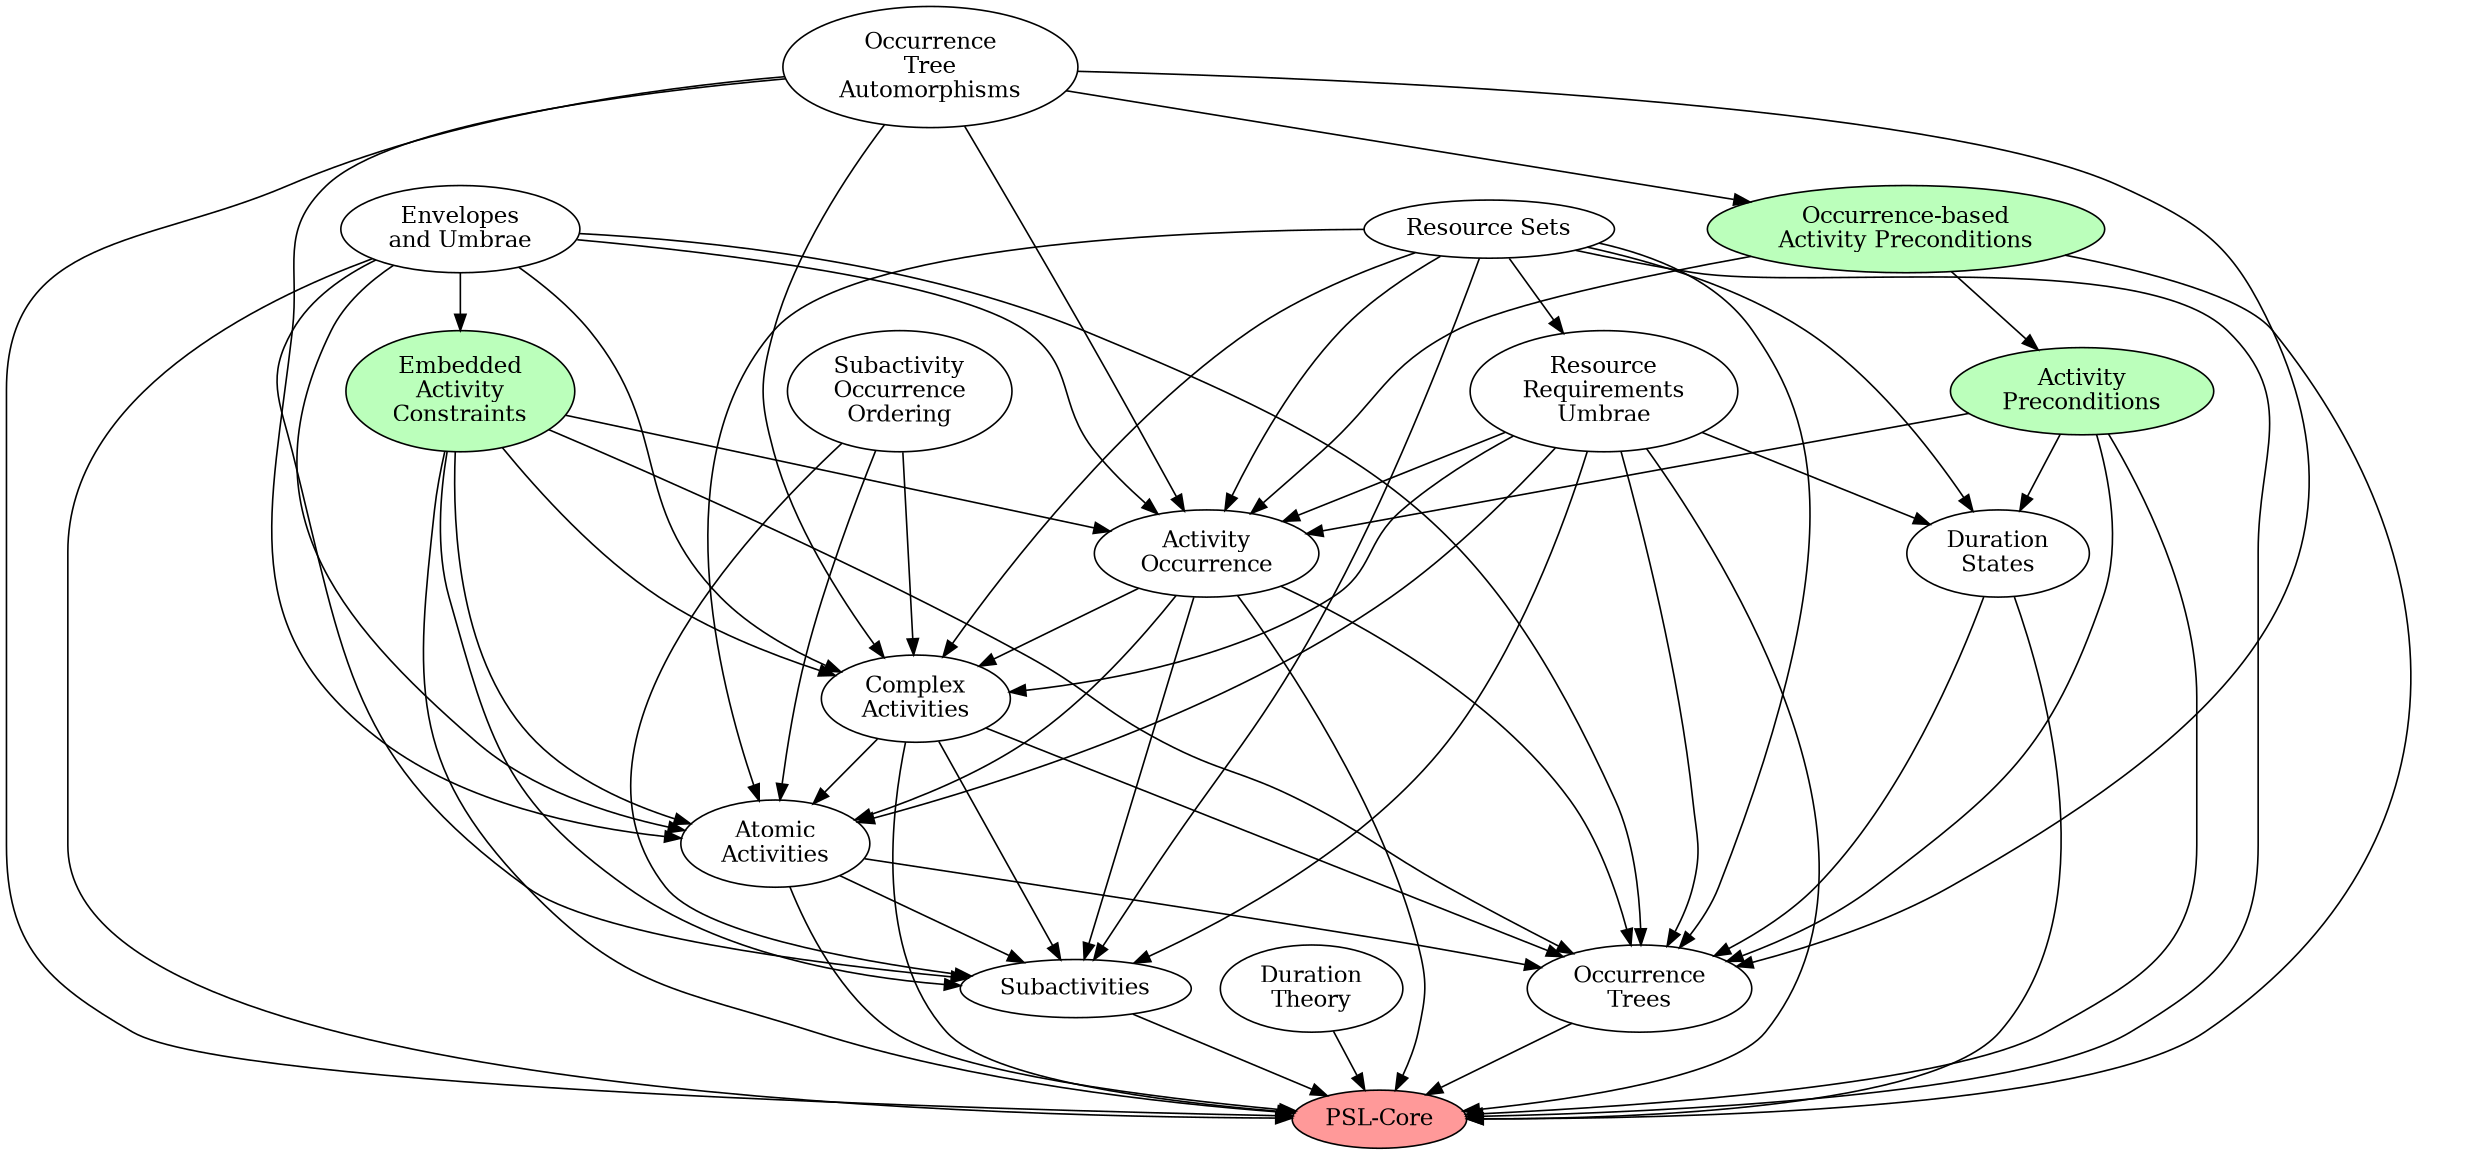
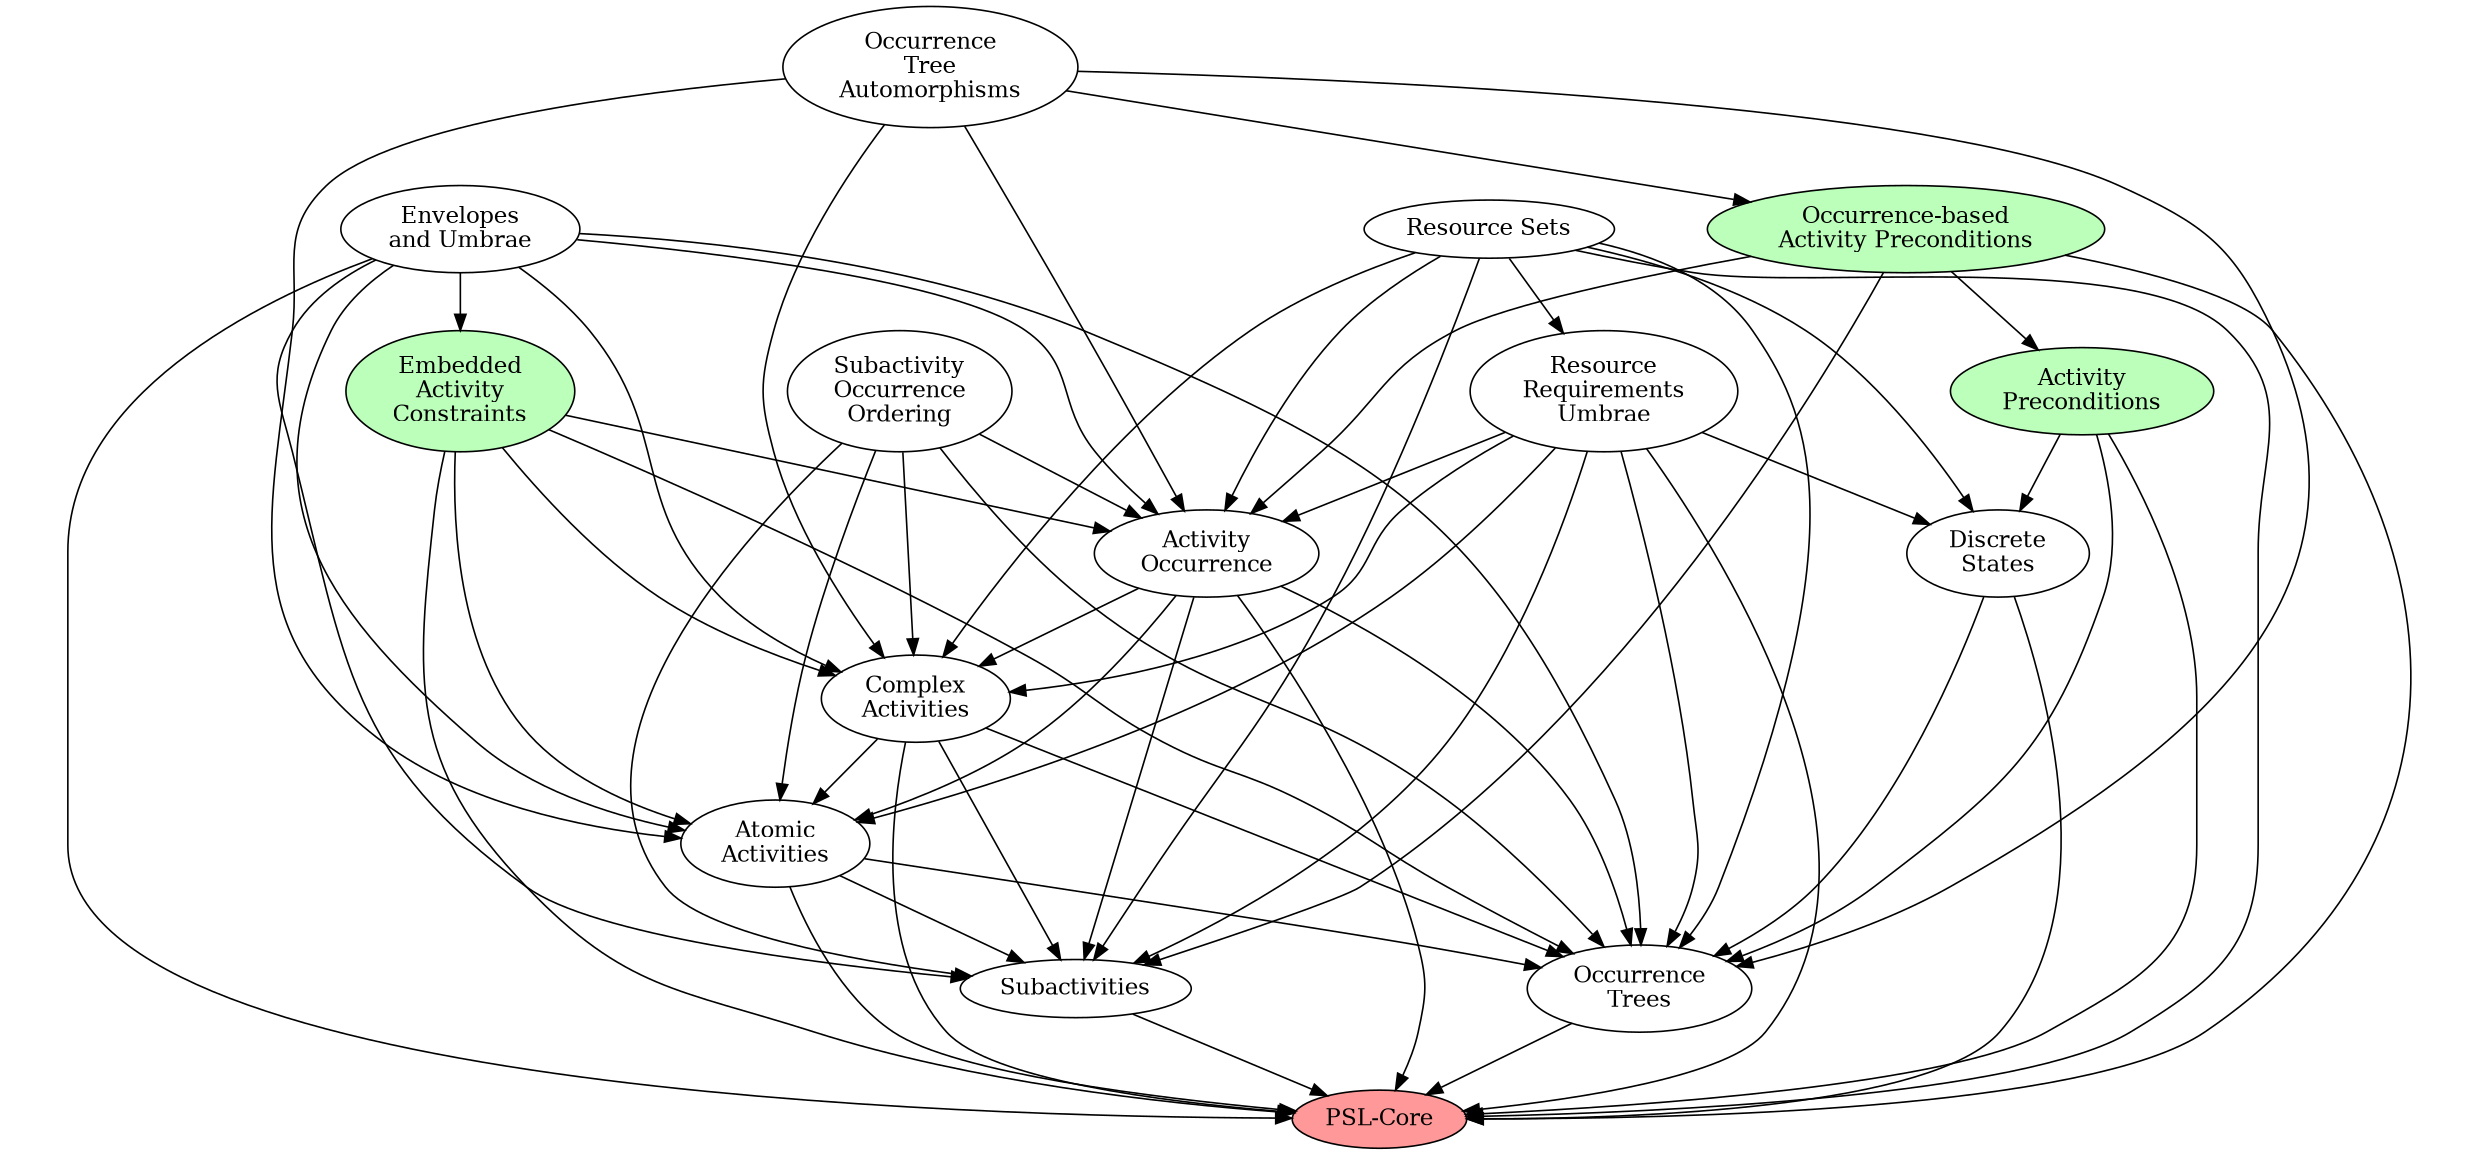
(830, 295) -> none
(1646, 472) -> (1053, 472)
(1998, 554) -> (1998, 554)
none -> (1259, 699)
(565, 836) -> (1586, 689)
(8, 868) -> none
(1312, 989) -> none
